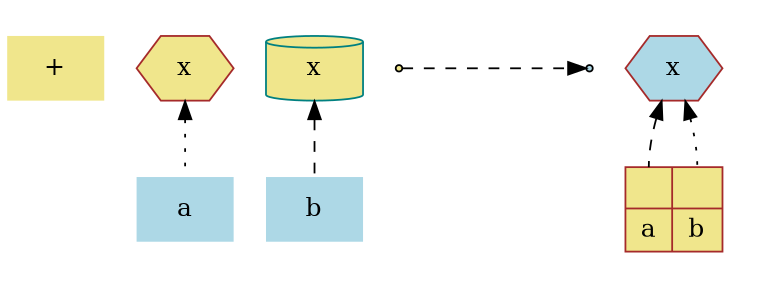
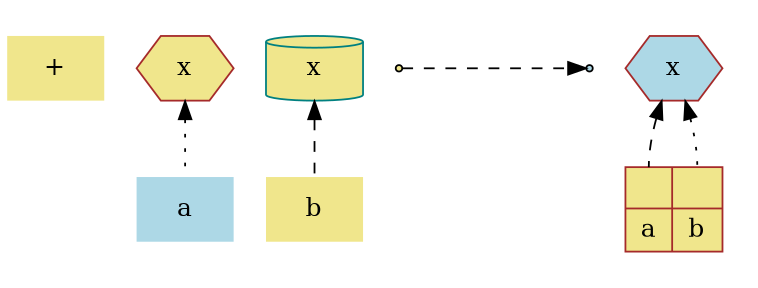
(315, 209) -> (315, 209)
